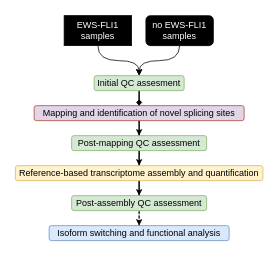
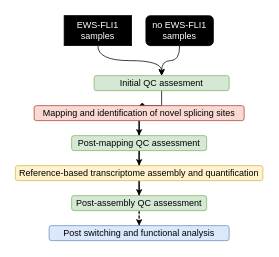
(139, 83) -> (162, 83)
(139, 113) -> (139, 113)
(139, 233) -> (139, 233)
